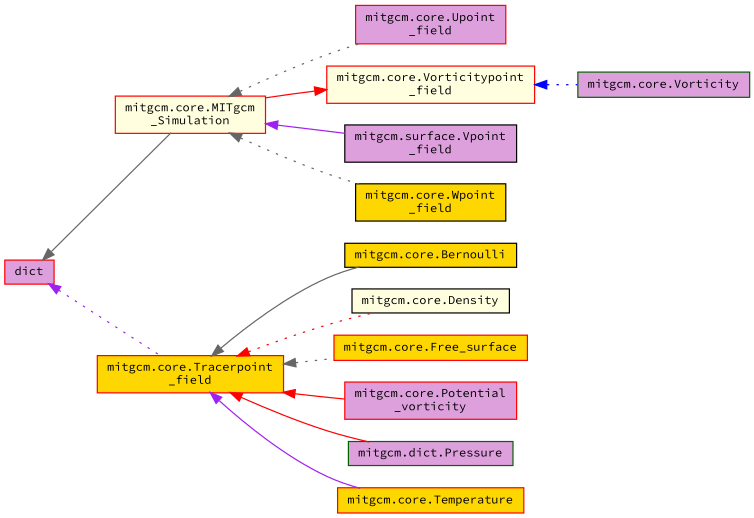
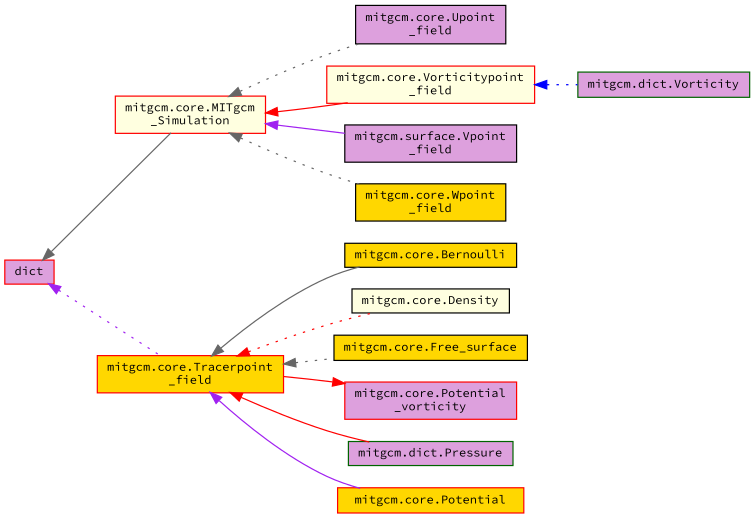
(431, 25) -> (431, 25)
(664, 85) -> (664, 85)
(290, 94) -> (313, 108)
(431, 348) -> (431, 348)
(320, 397) -> (308, 379)
(431, 500) -> (431, 500)
